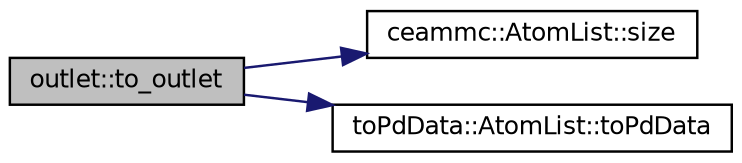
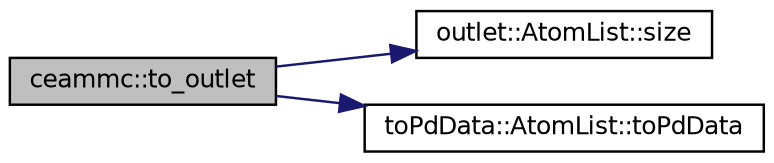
(532, 34) -> (564, 34)
(127, 81) -> (143, 81)
